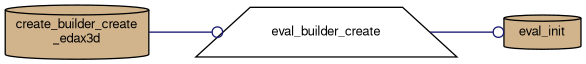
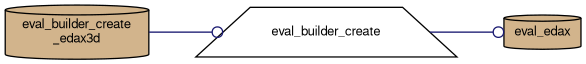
(77, 32) -> (77, 32)
(542, 32) -> (542, 32)
